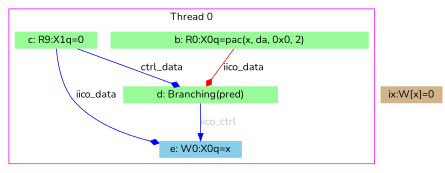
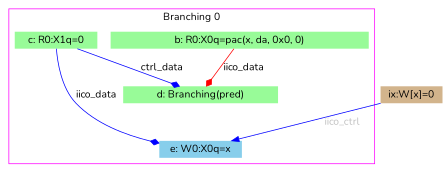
(192, 17) -> (192, 17)
(56, 40) -> (56, 40)
(240, 40) -> (240, 40)
(201, 118) -> (310, 121)
